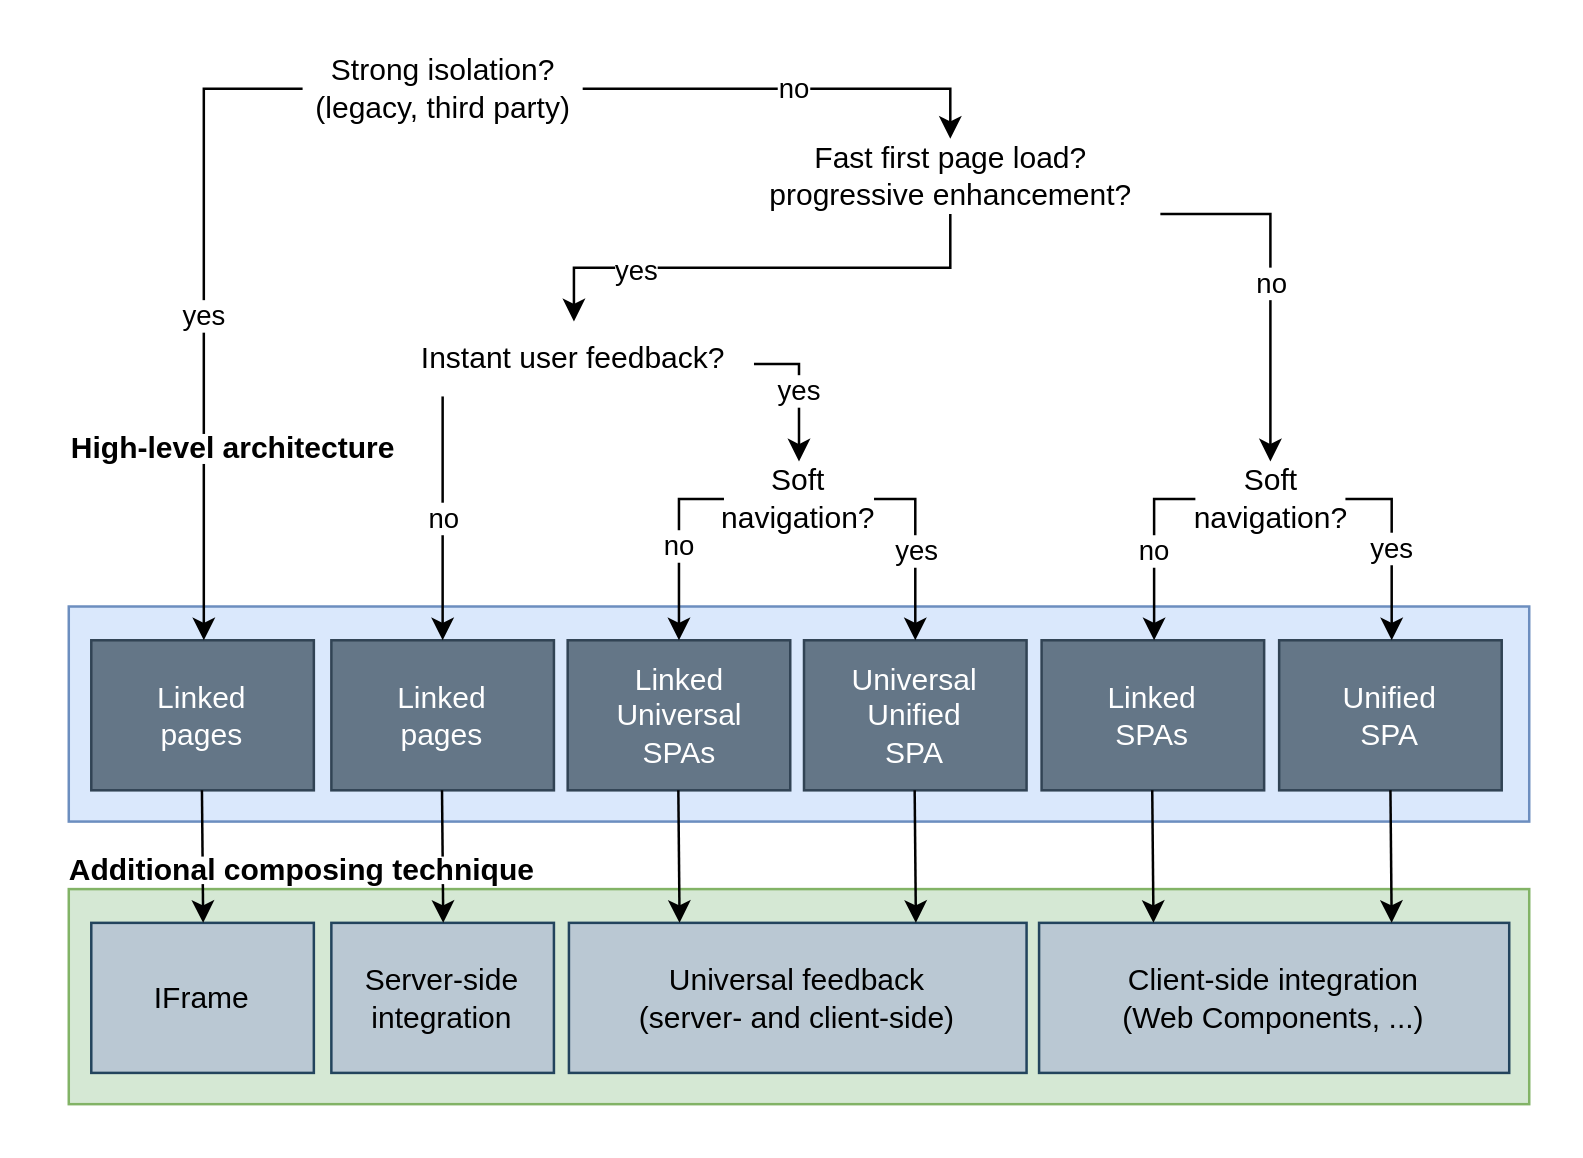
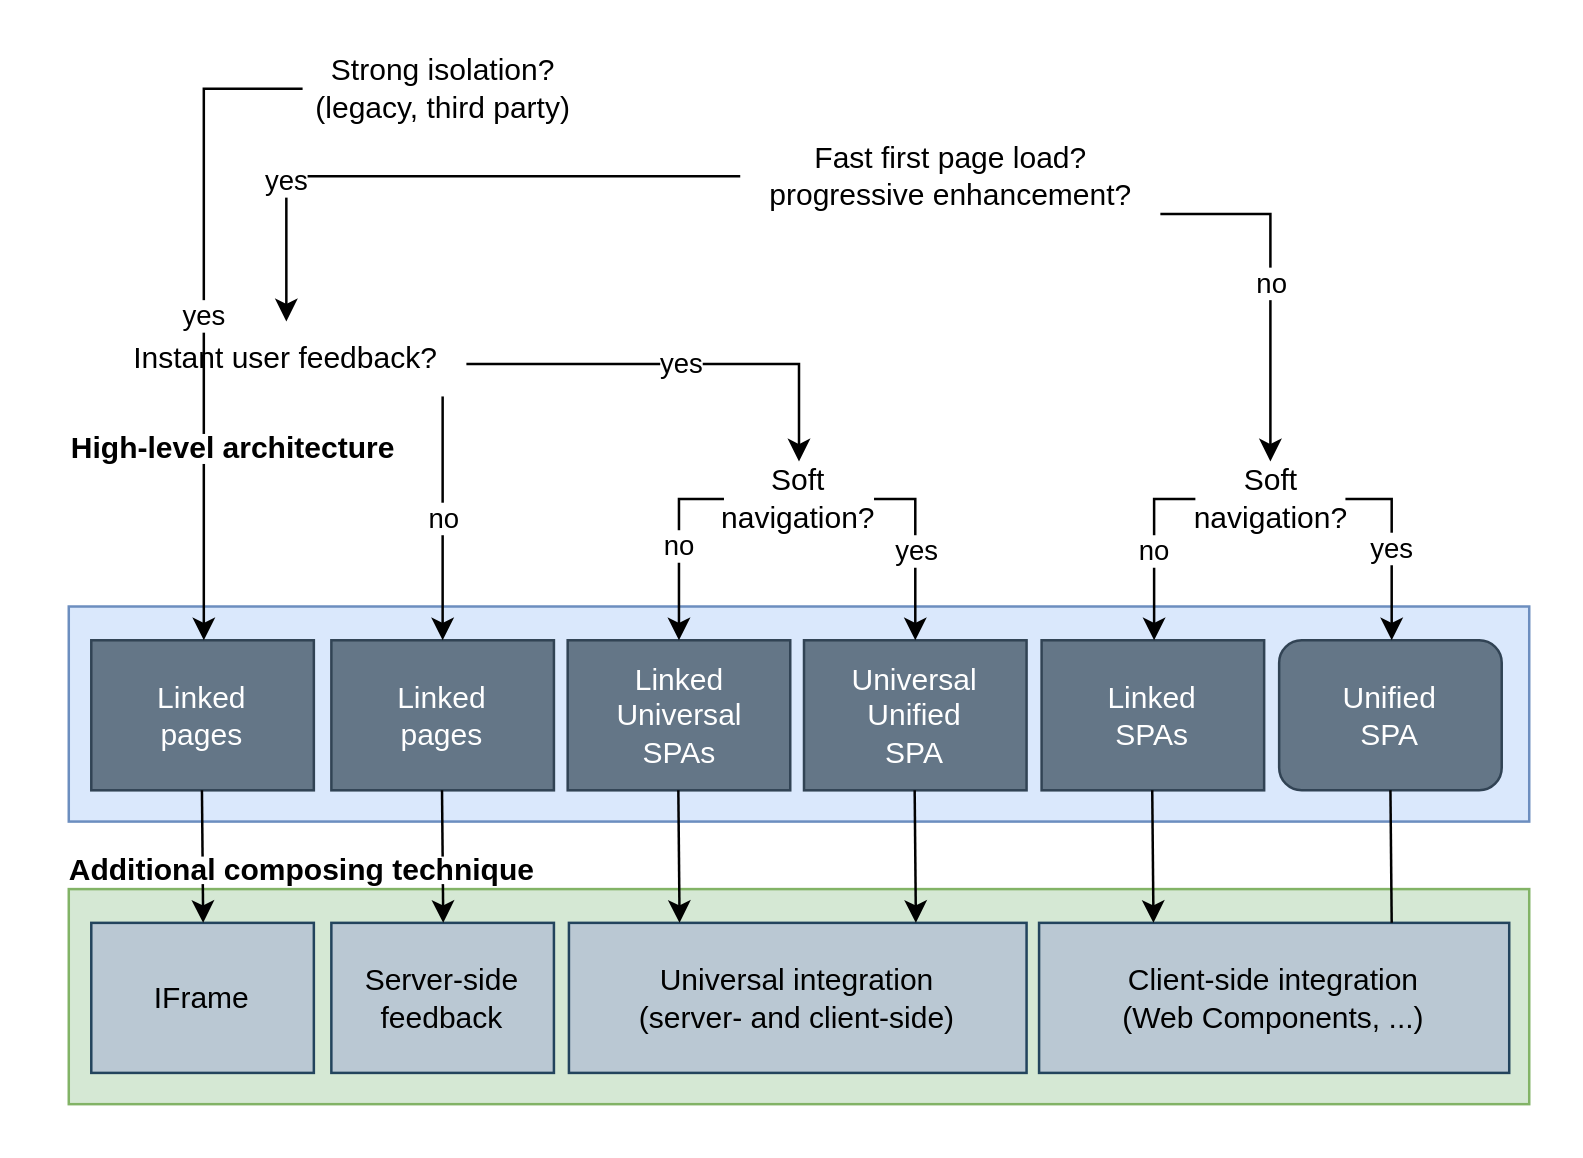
(783, 89) -> none
(574, 359) -> (286, 359)
(1390, 715) -> (1390, 715)
(1391, 904) -> (1391, 911)
(443, 999) -> (443, 999)
(798, 999) -> (798, 999)
